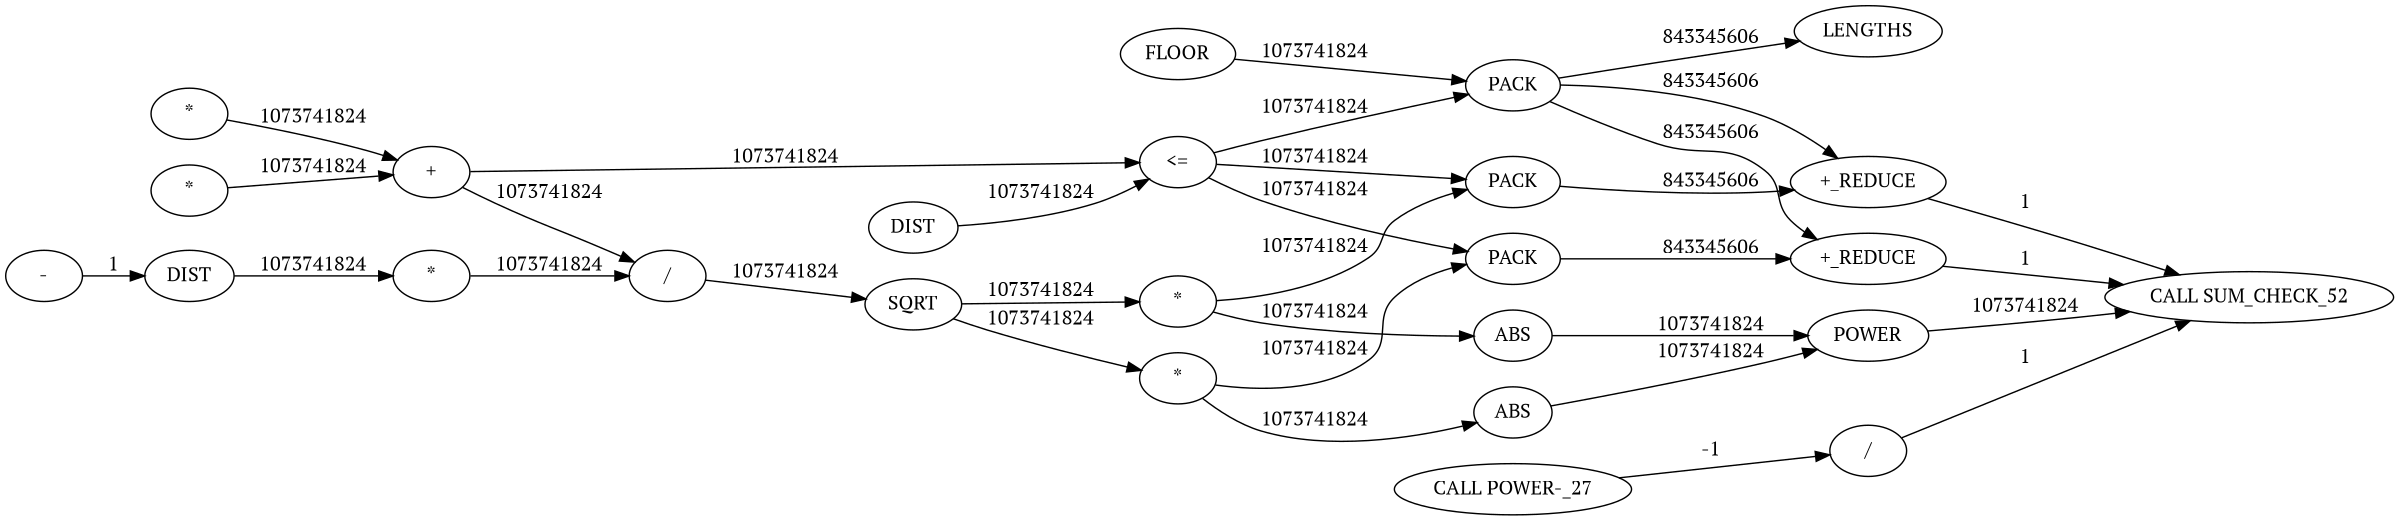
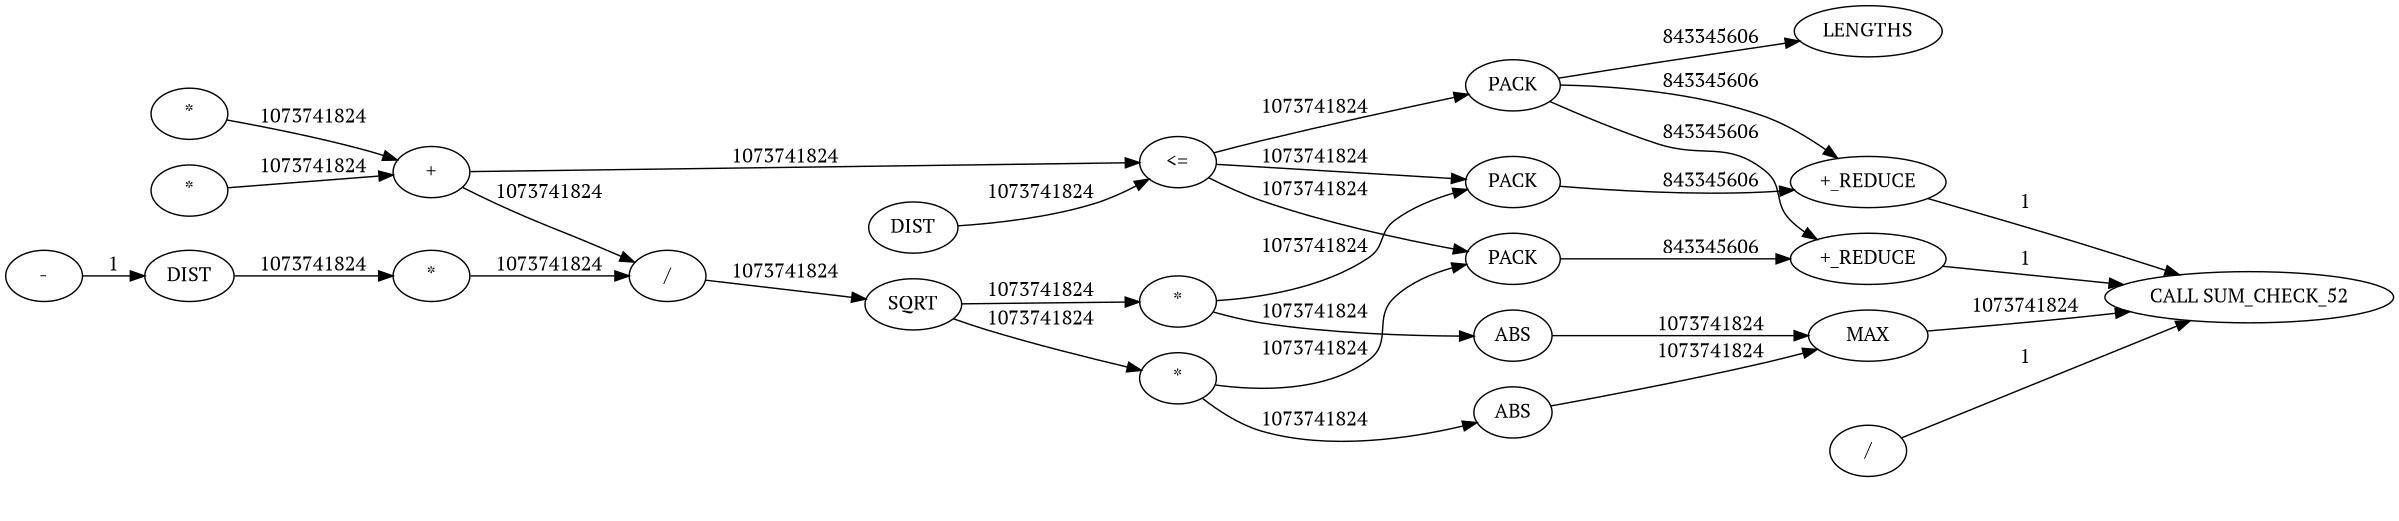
(1178, 54) -> none
(1868, 336) -> (1868, 336)
(1513, 489) -> none
